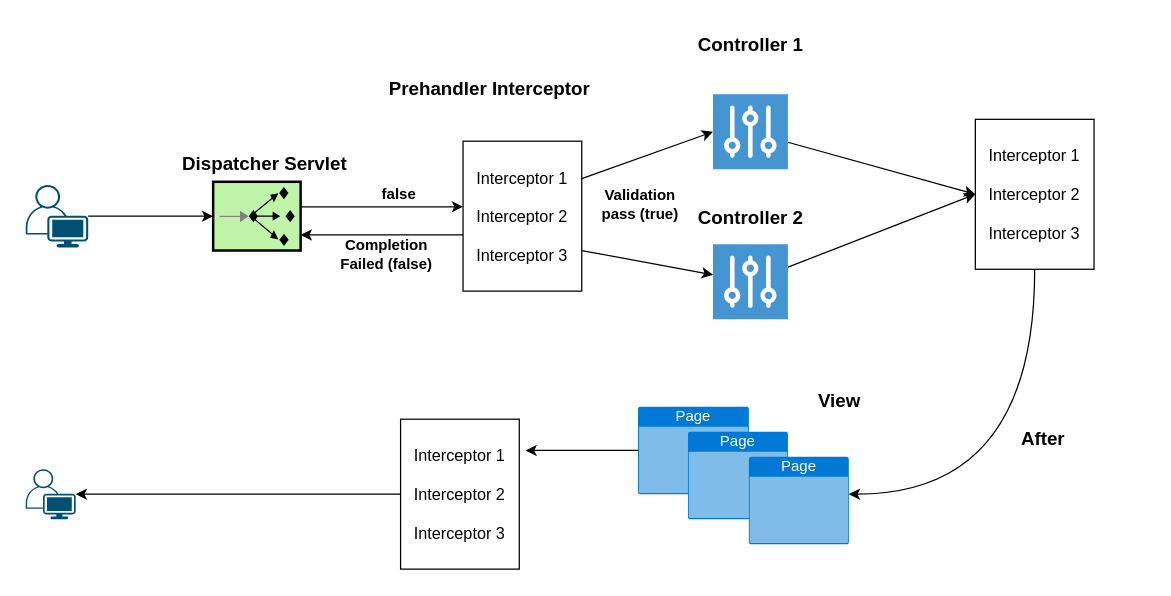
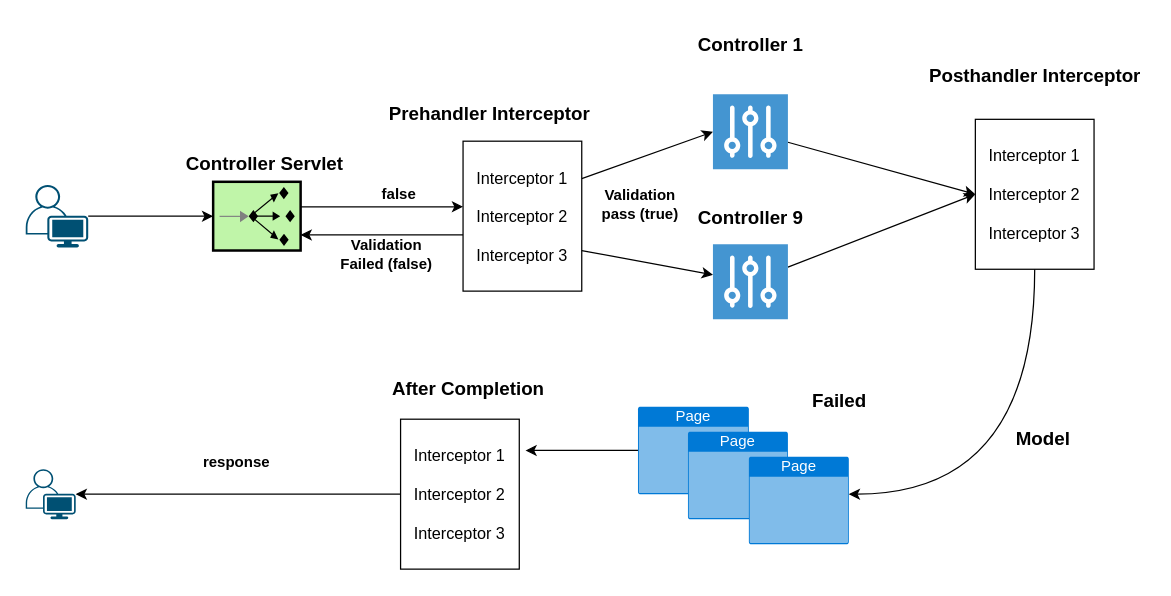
none -> (1035, 76)
(490, 88) -> (490, 113)
(265, 163) -> (265, 163)
(751, 217) -> (751, 217)
(387, 254) -> (387, 254)
none -> (468, 388)
(840, 401) -> (840, 401)
(1044, 438) -> (1044, 438)
none -> (237, 463)
